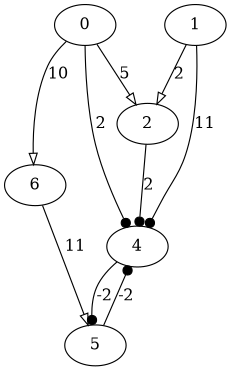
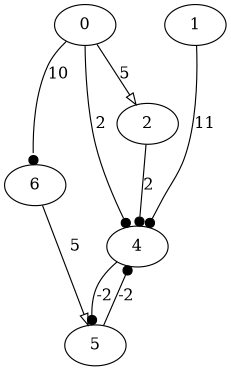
(174, 69) -> none
(39, 93) -> (39, 93)
(76, 247) -> (76, 247)
